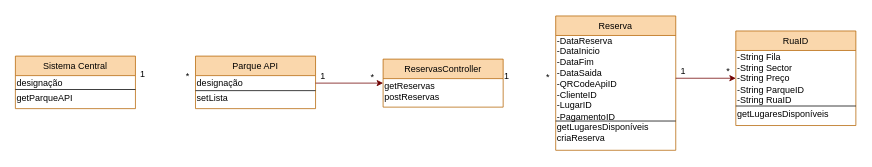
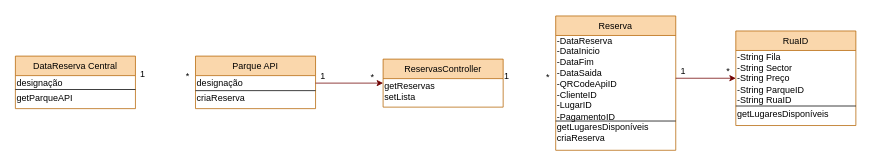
(75, 66) -> (75, 66)
(415, 91) -> (412, 91)
(216, 98) -> (223, 98)
